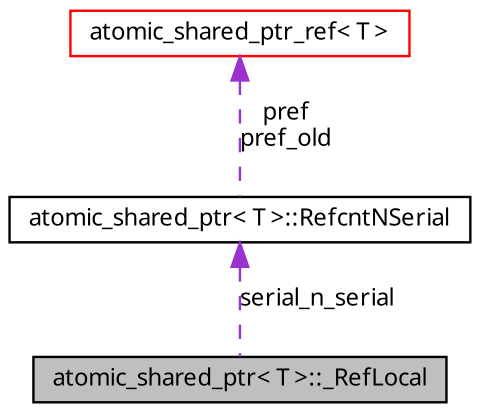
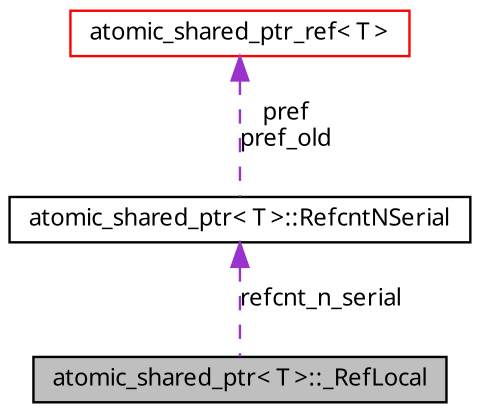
(318, 300) -> (321, 300)
